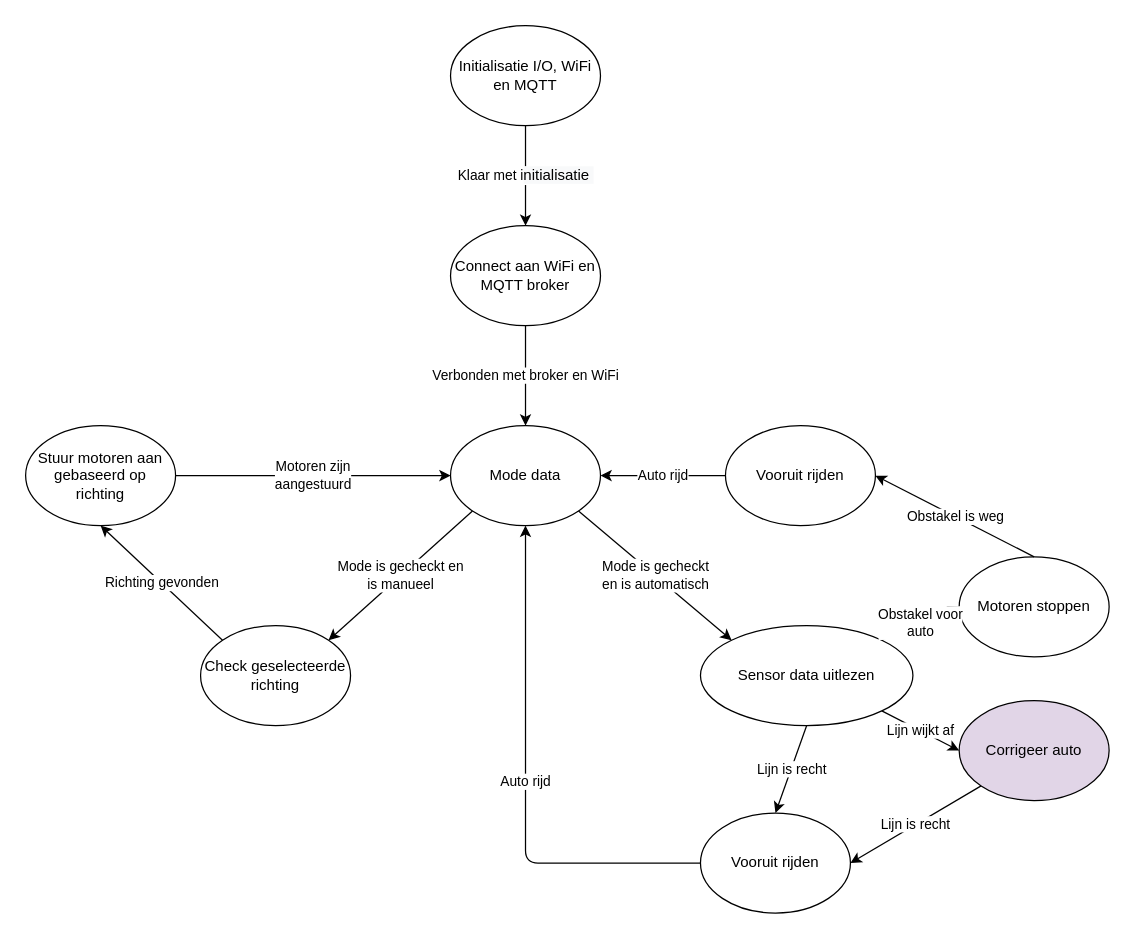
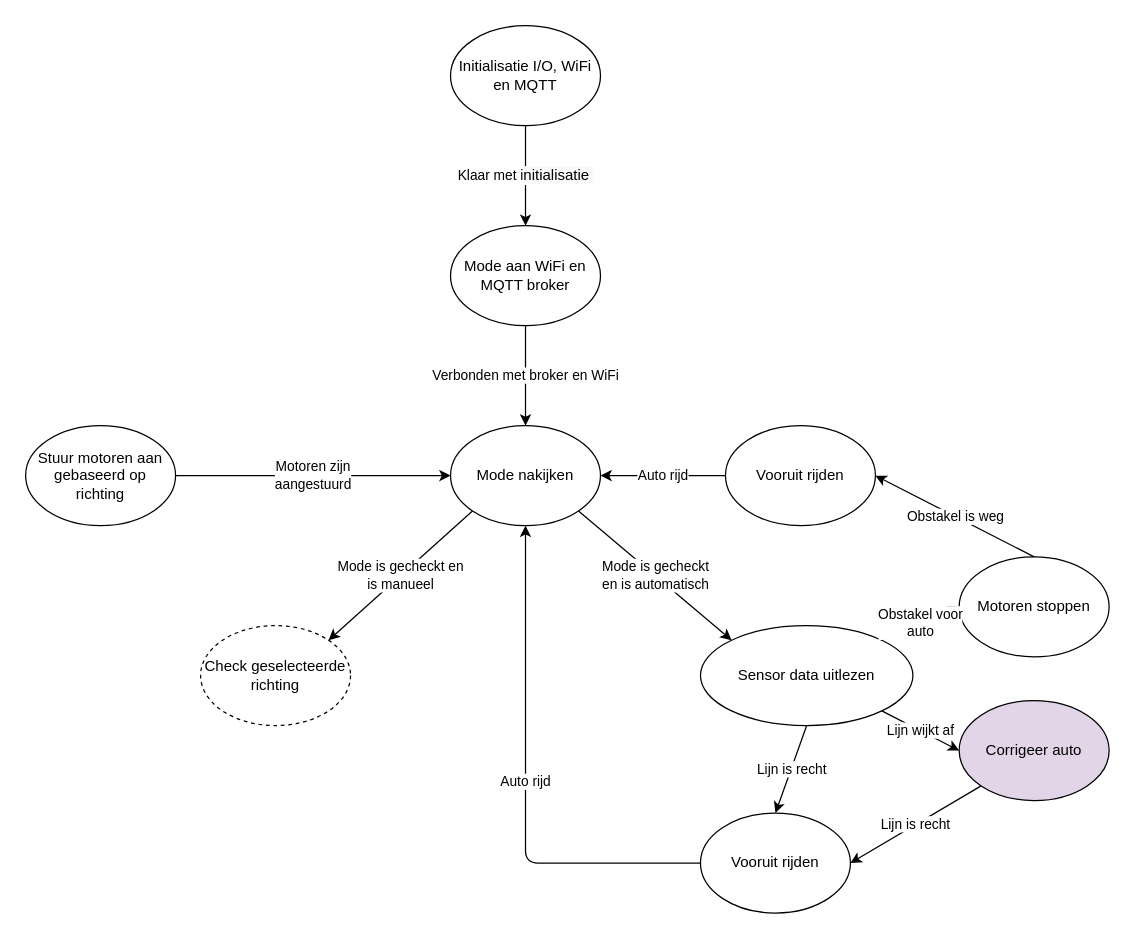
(526, 276) -> (526, 276)
(526, 476) -> (526, 476)
(165, 586) -> none
(276, 676) -> (276, 676)
